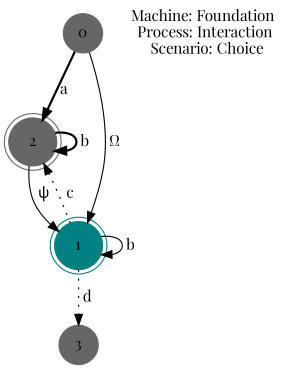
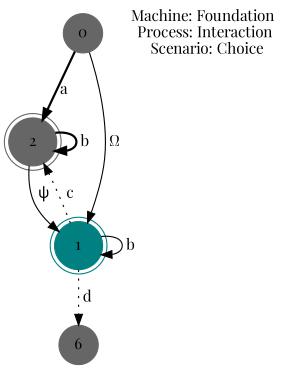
(79, 345) -> (79, 345)
